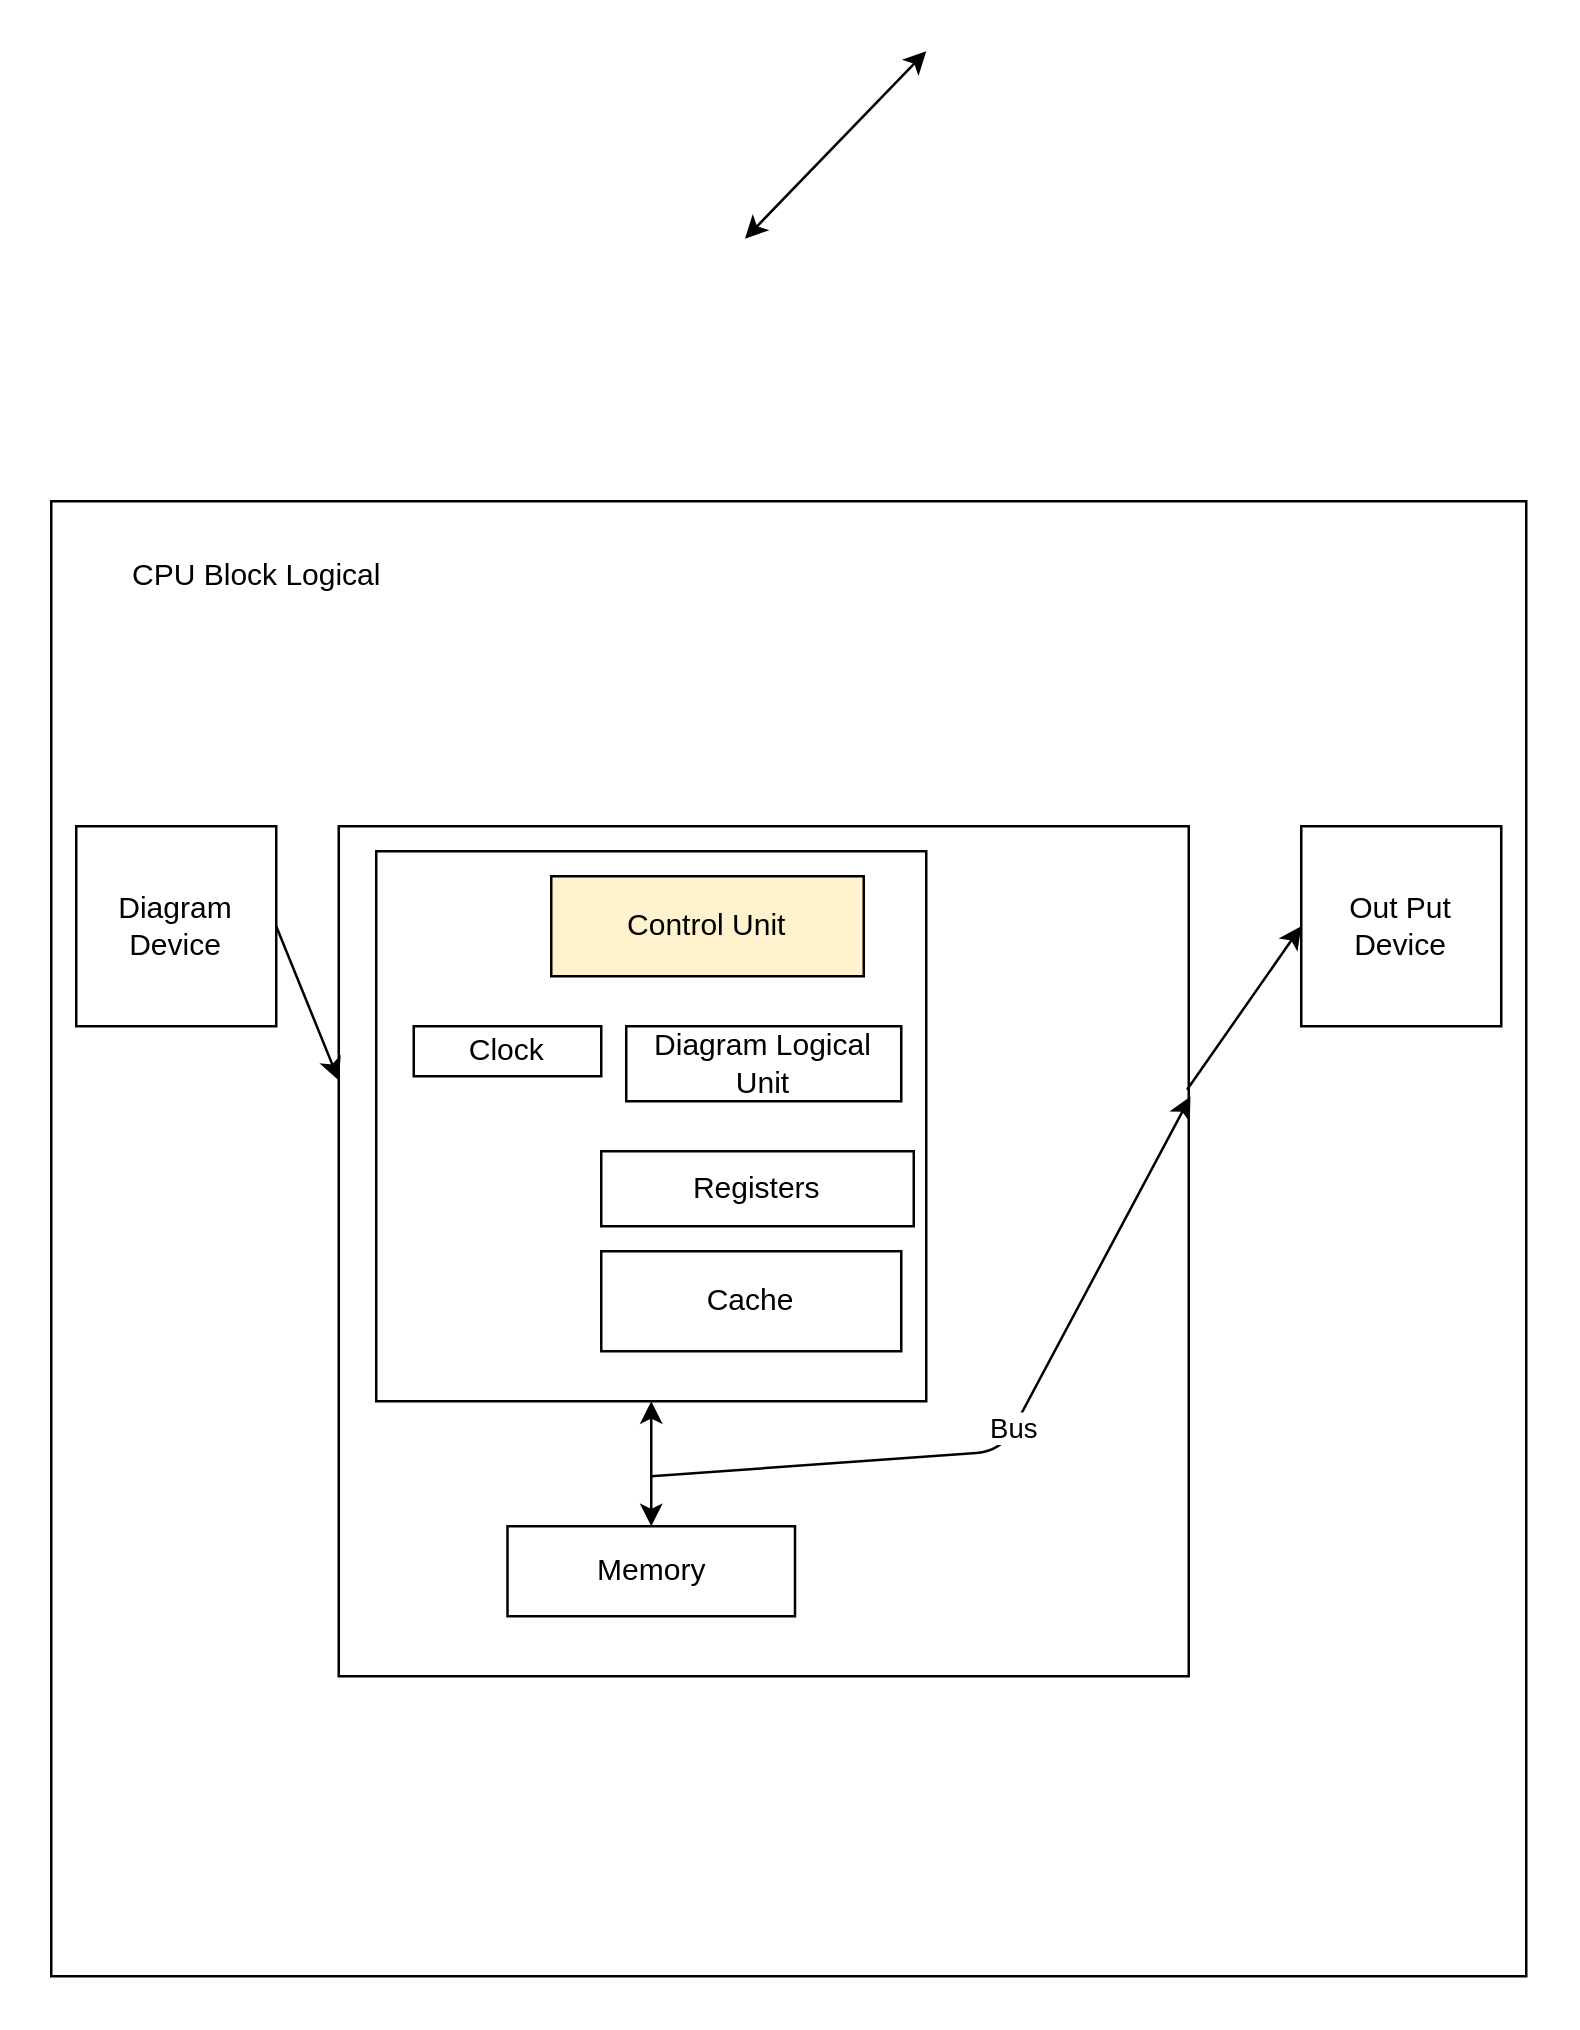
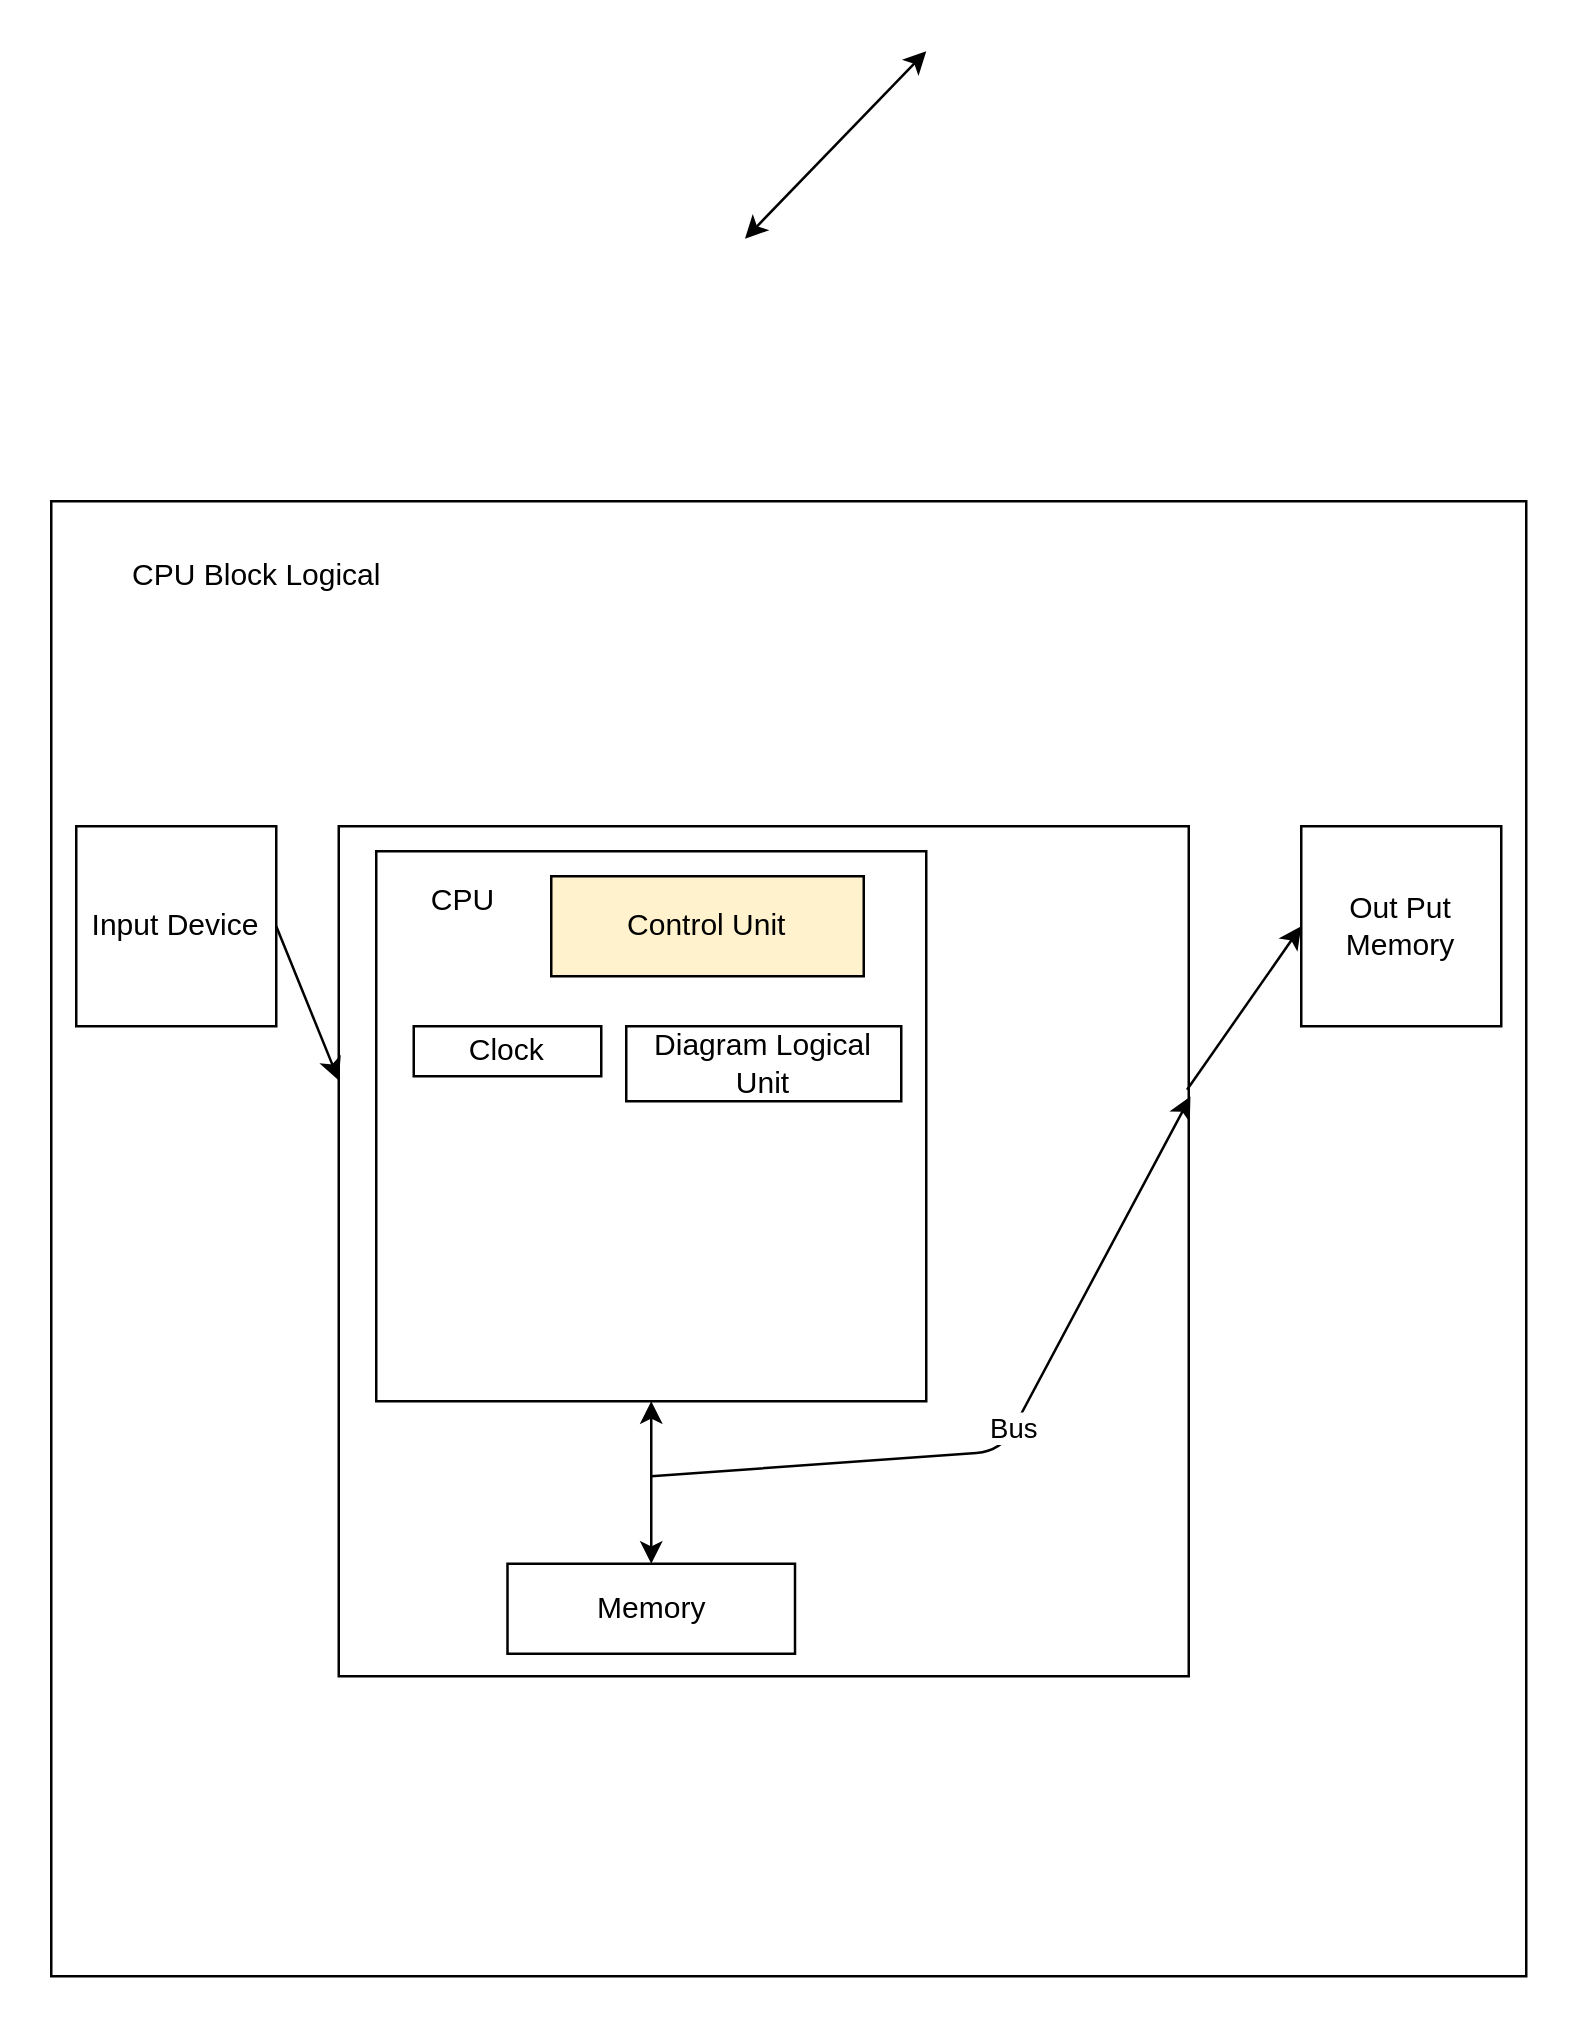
none -> (464, 901)
(176, 926) -> (176, 926)
(1401, 926) -> (1401, 926)
(758, 1189) -> none
(751, 1301) -> none
(651, 1571) -> (651, 1609)
